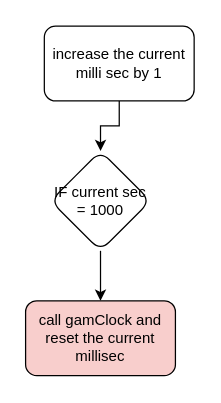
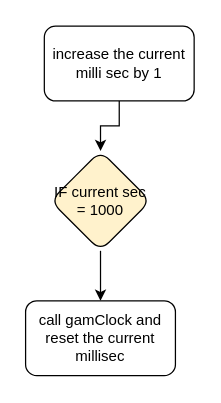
(101, 201) -> (101, 201)
(101, 338) -> (101, 338)
